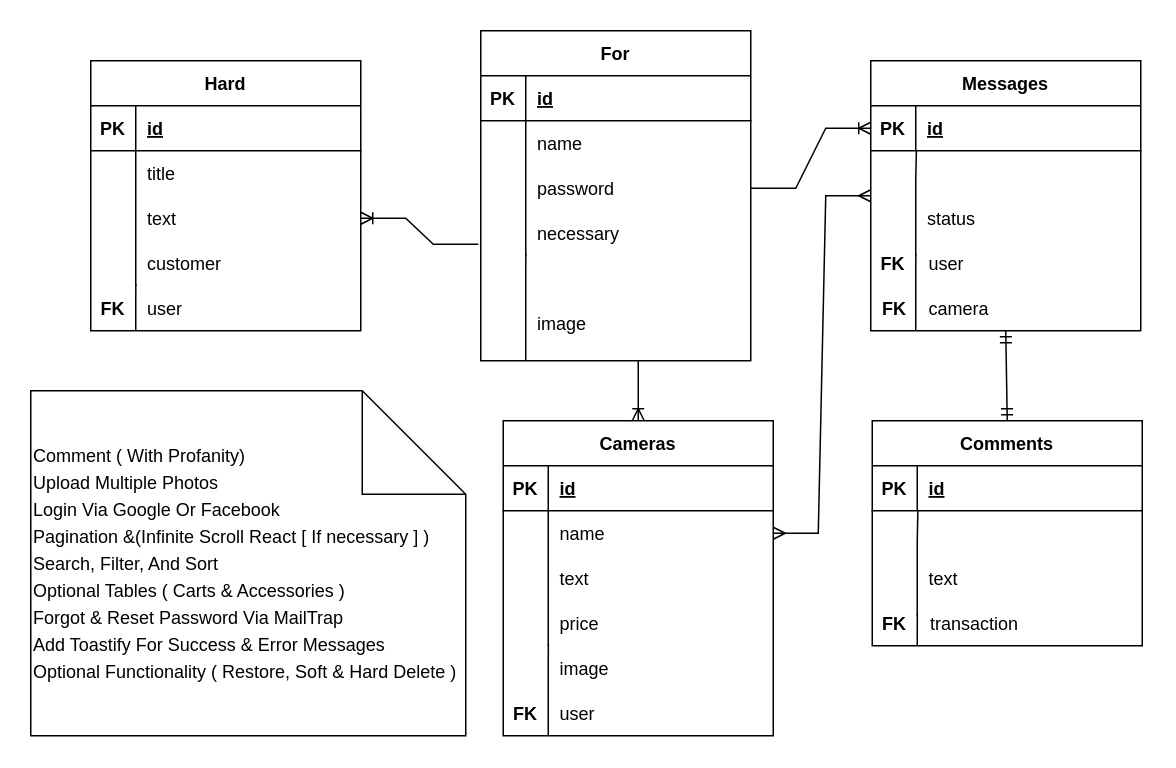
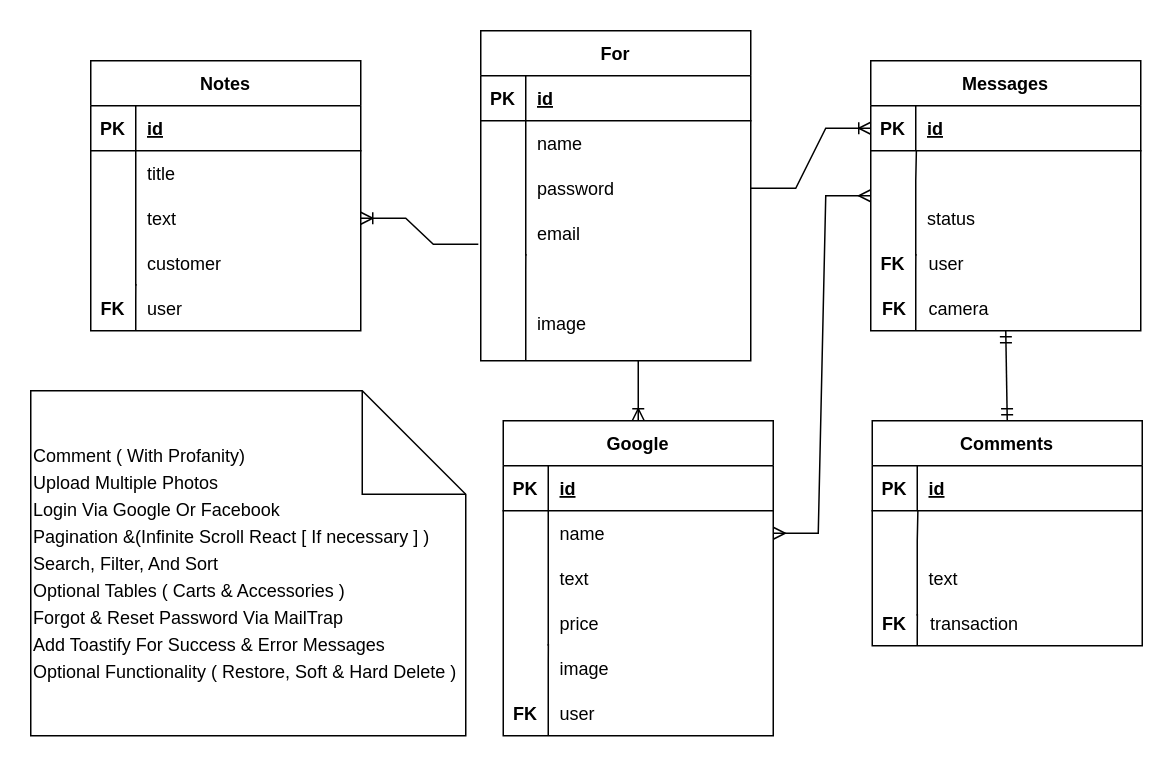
(225, 84) -> (225, 84)
(582, 234) -> (558, 234)
(638, 444) -> (638, 444)
